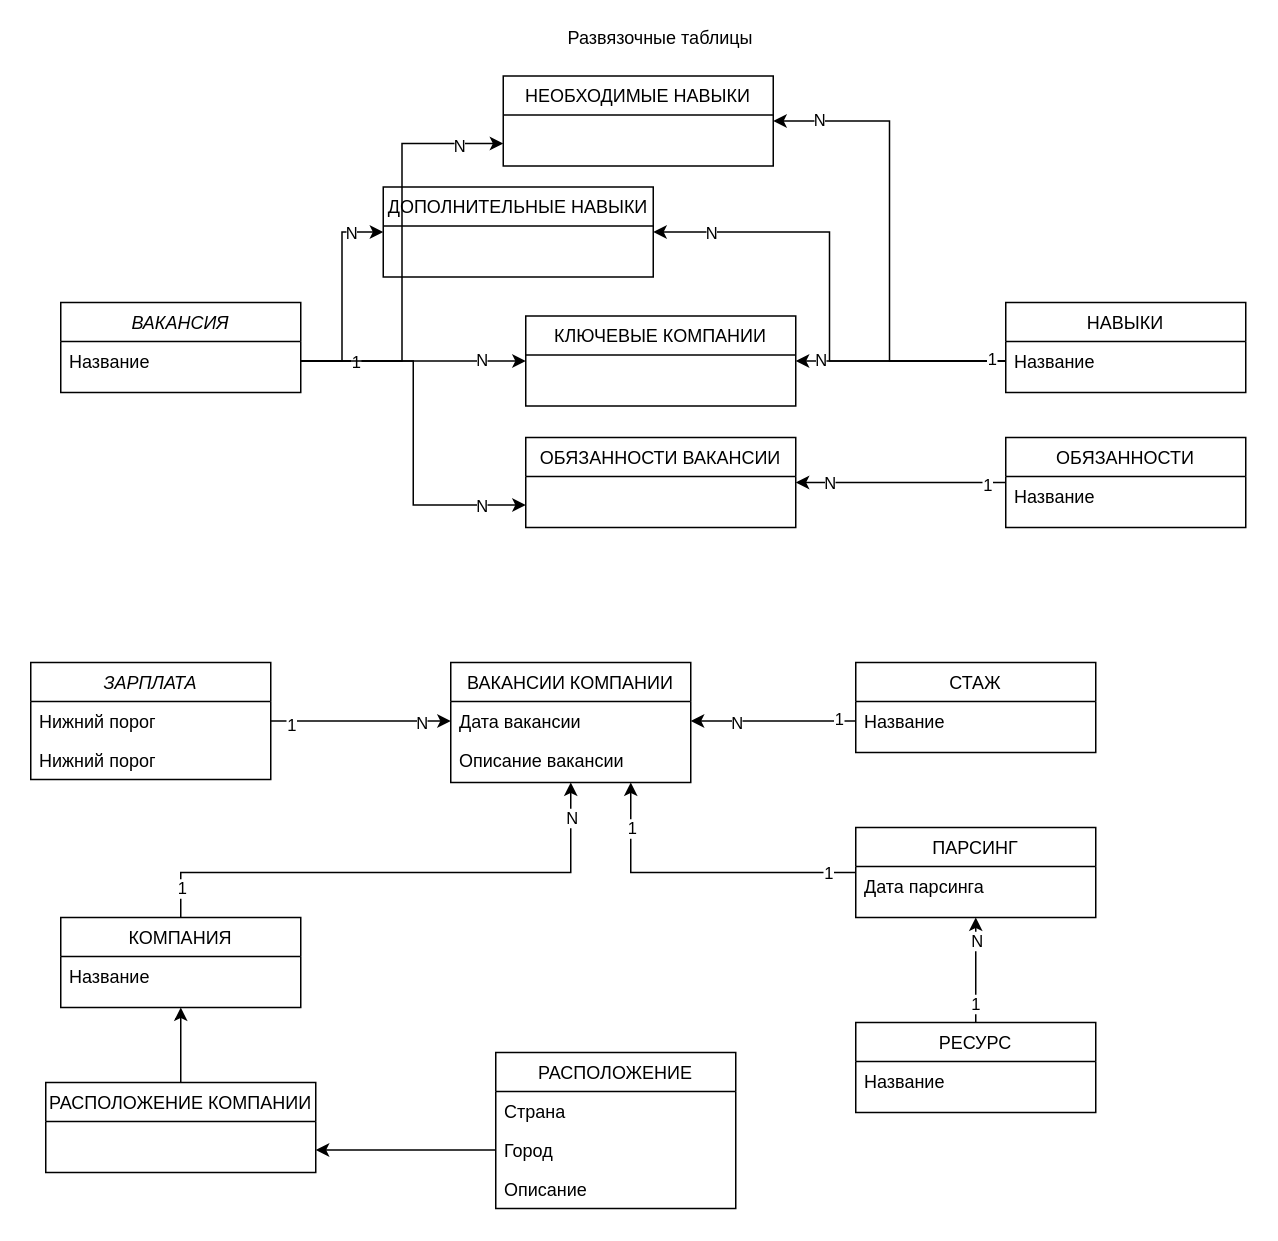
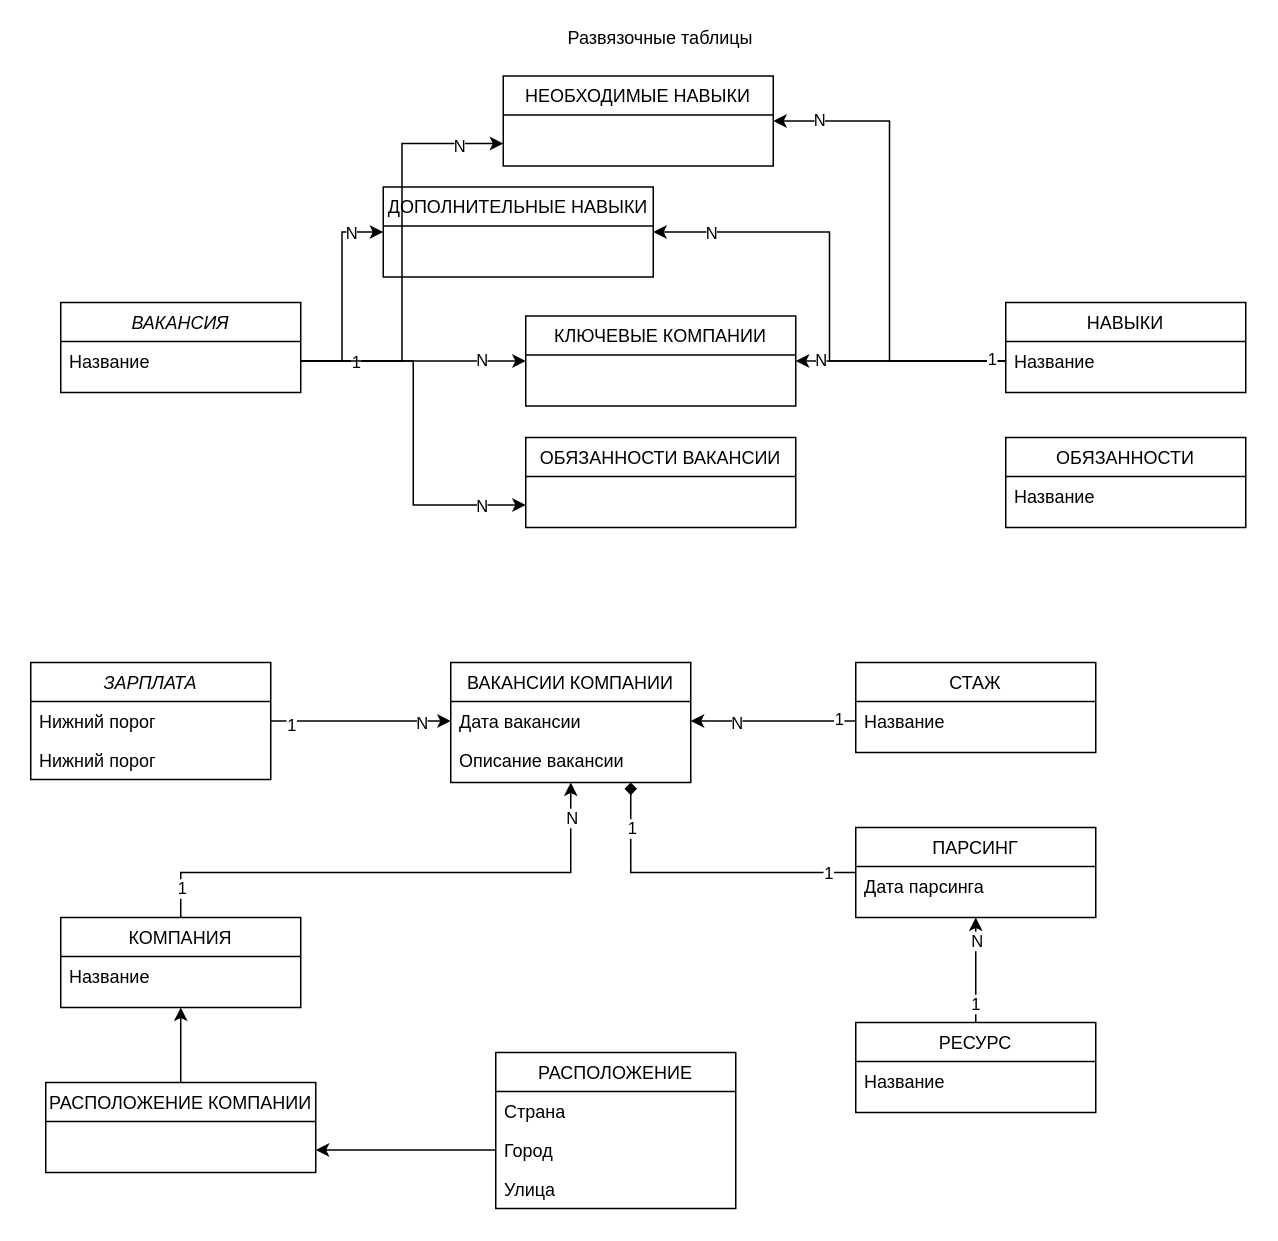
(905, 482) -> none
(631, 794) -> (631, 795)
(544, 1190) -> (529, 1190)
